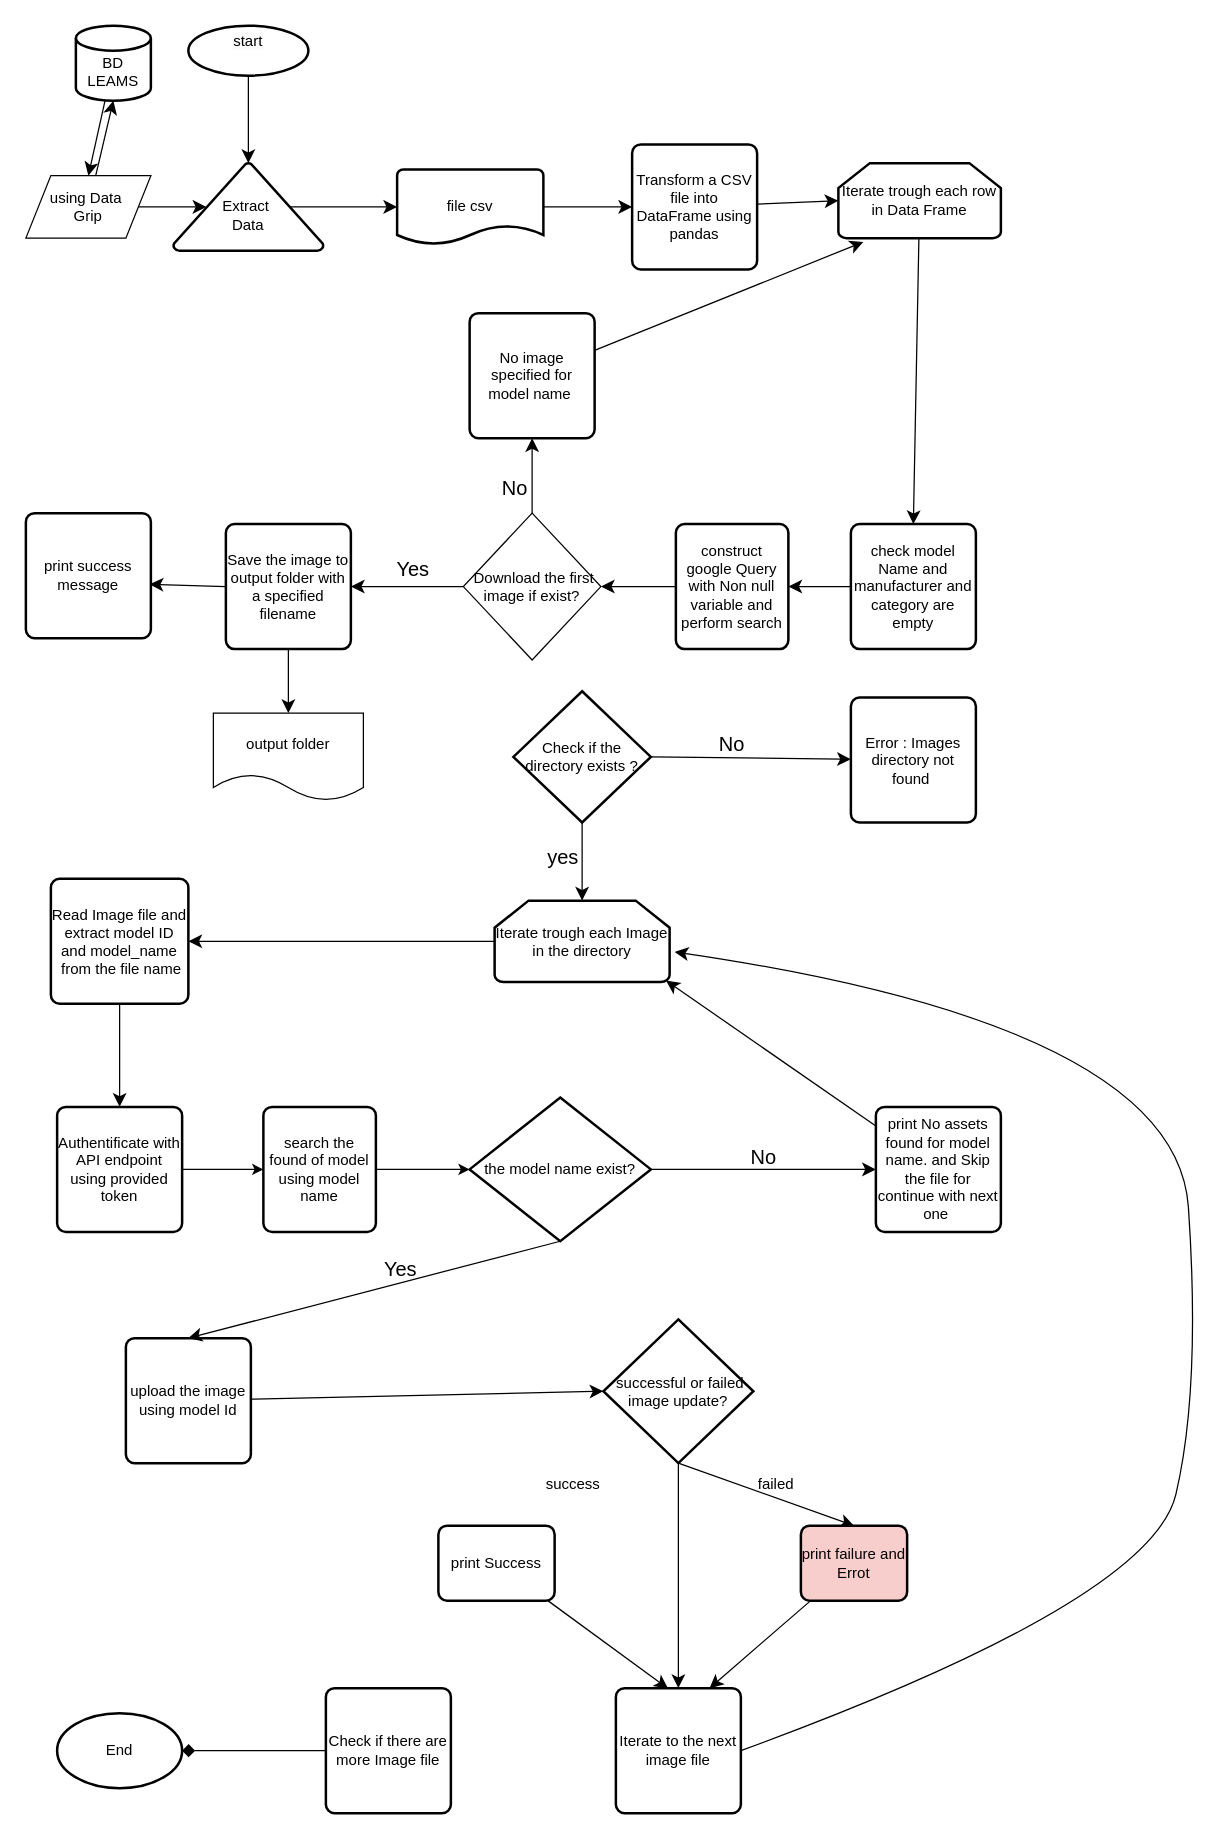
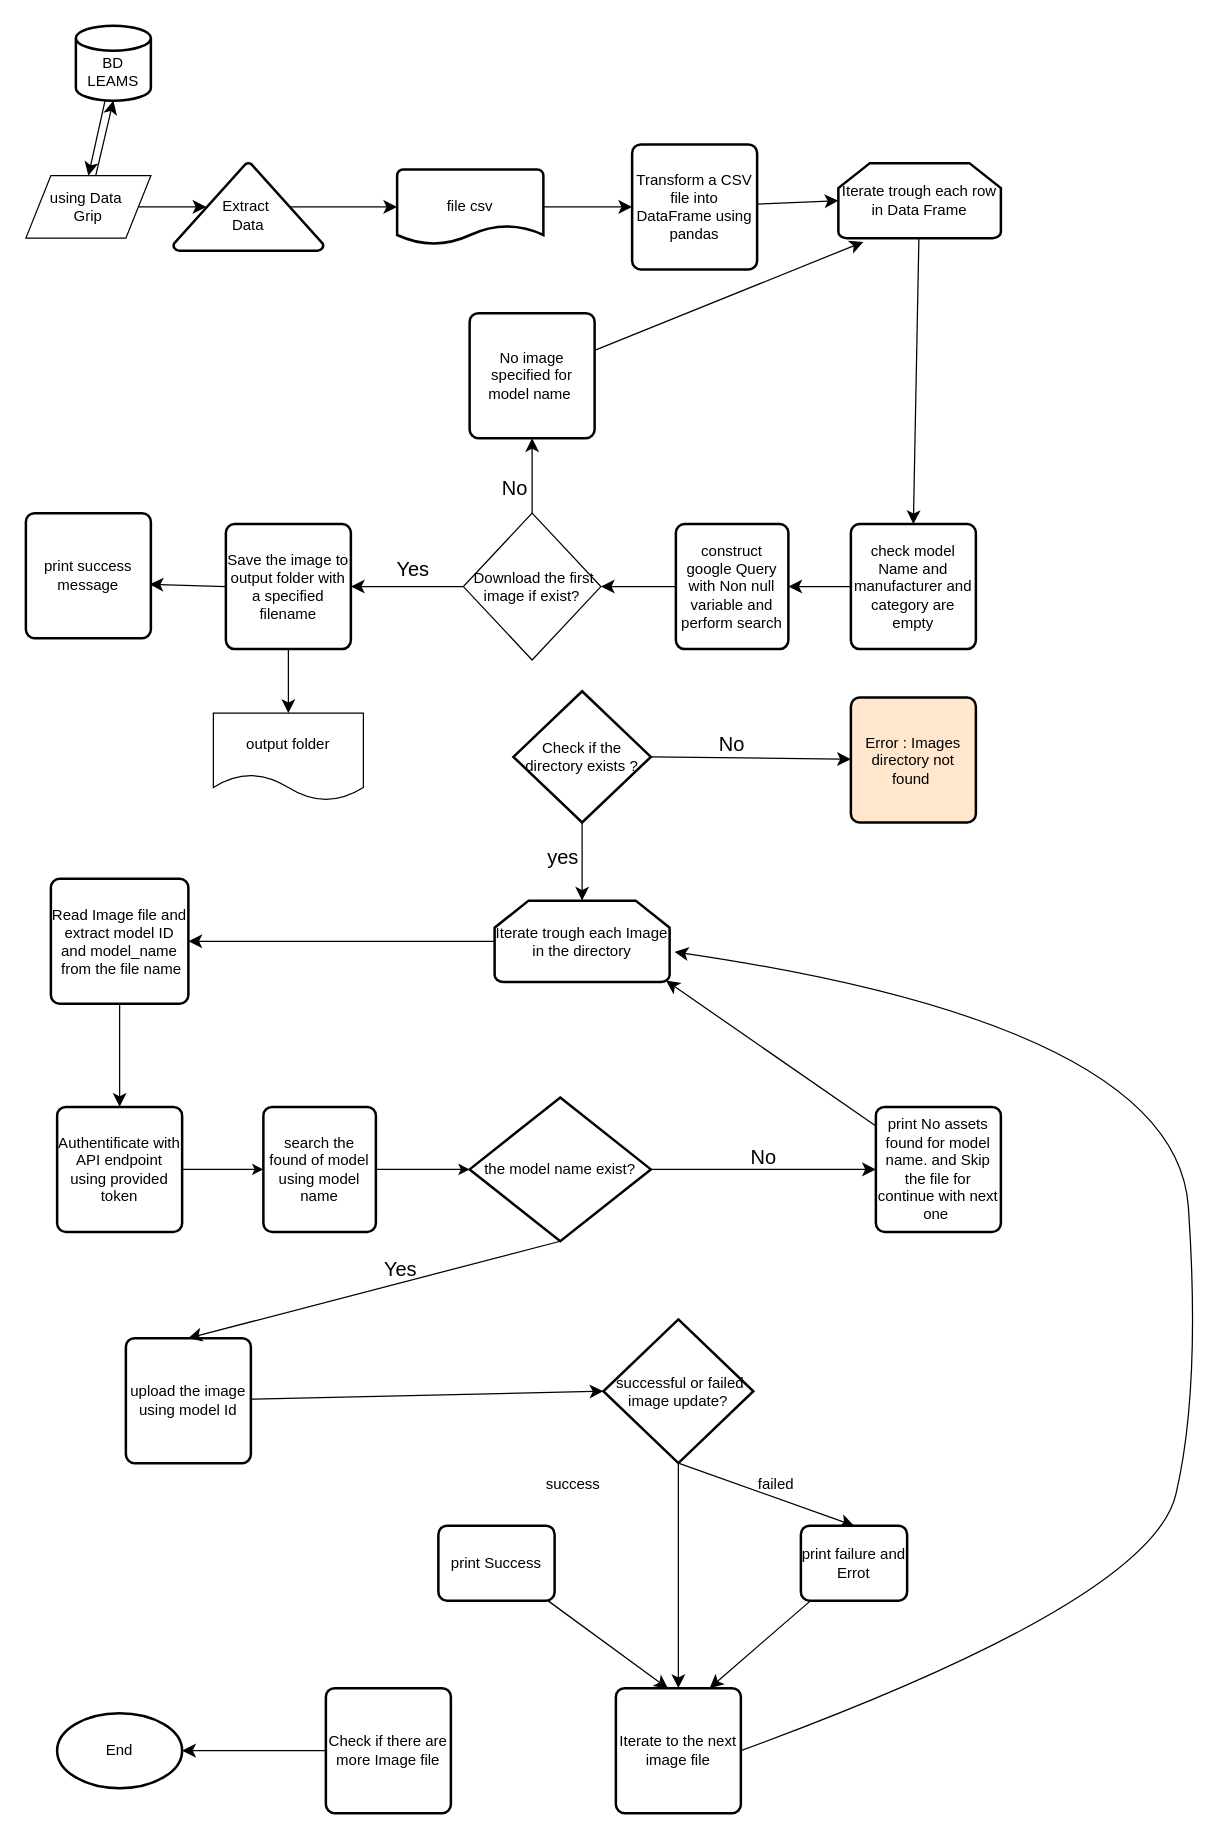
(248, 51) -> none
(248, 115) -> none
(913, 760) -> (913, 760)
(854, 1563) -> (854, 1563)
(195, 1751) -> (194, 1751)
